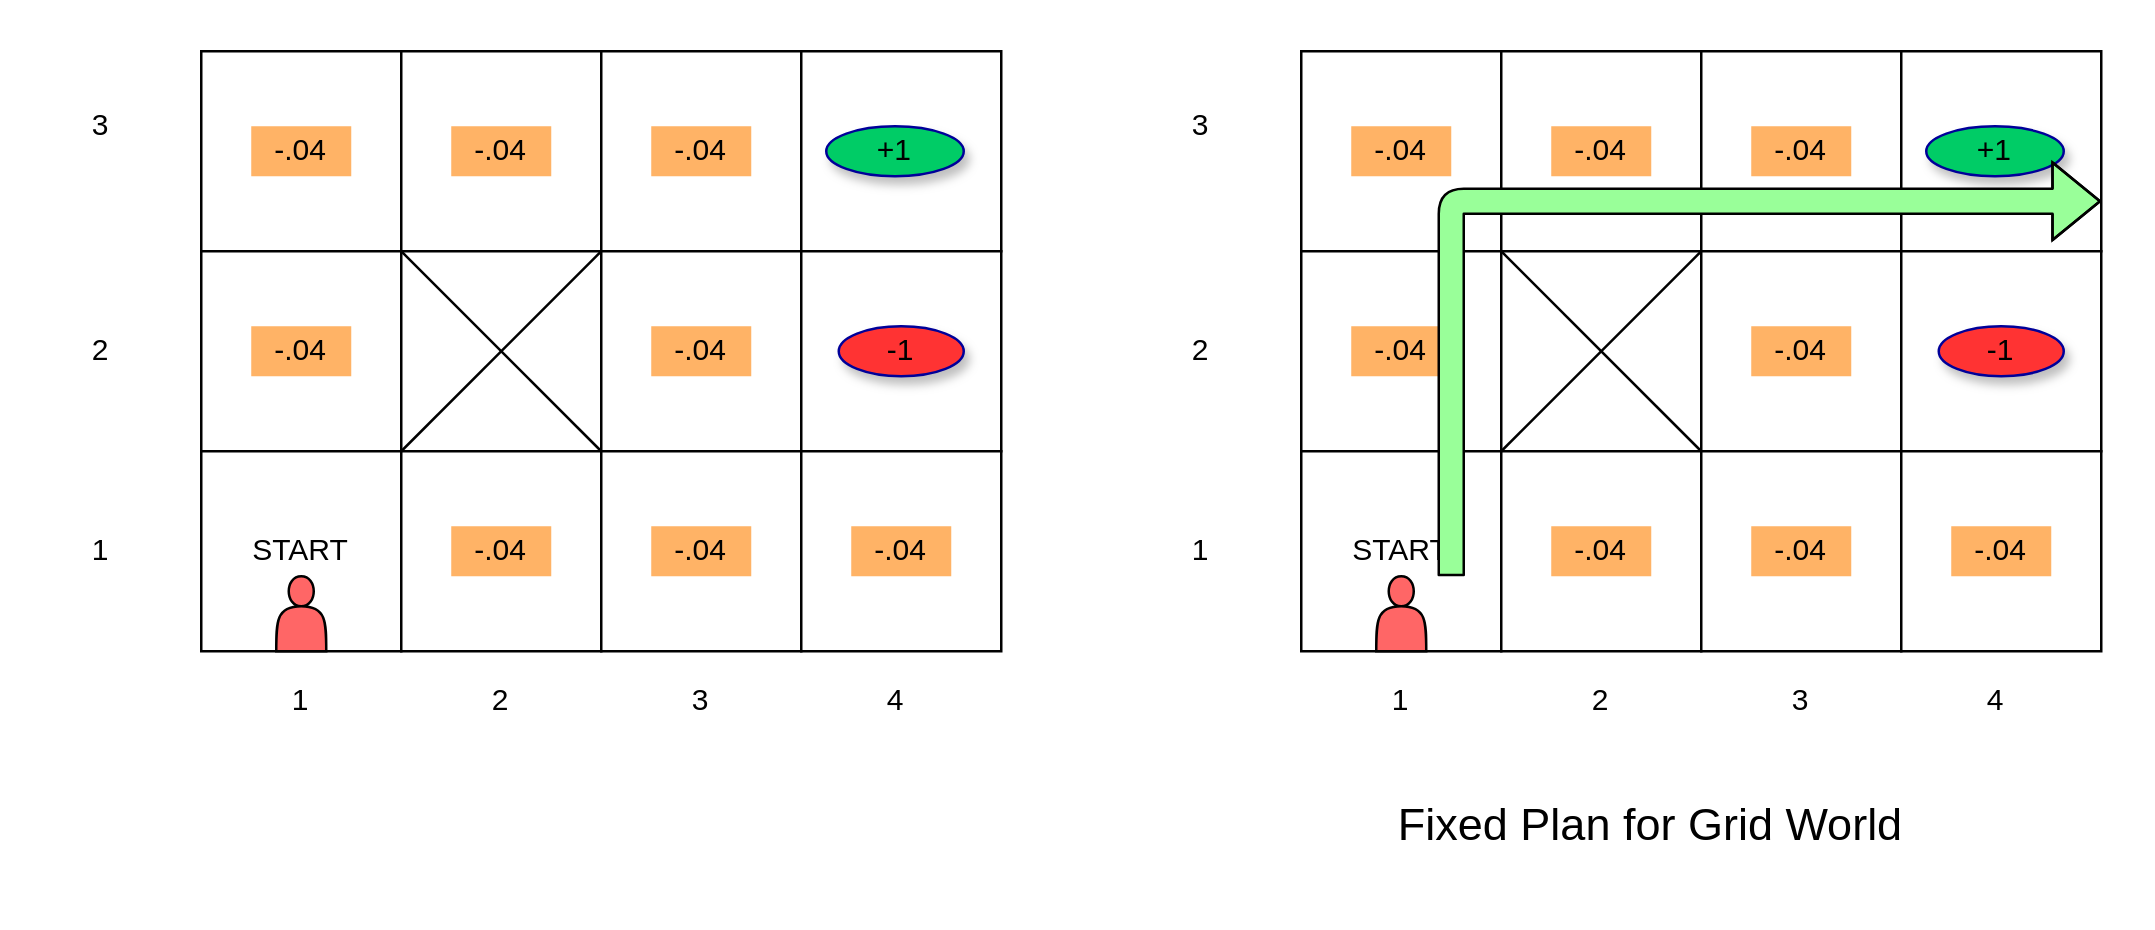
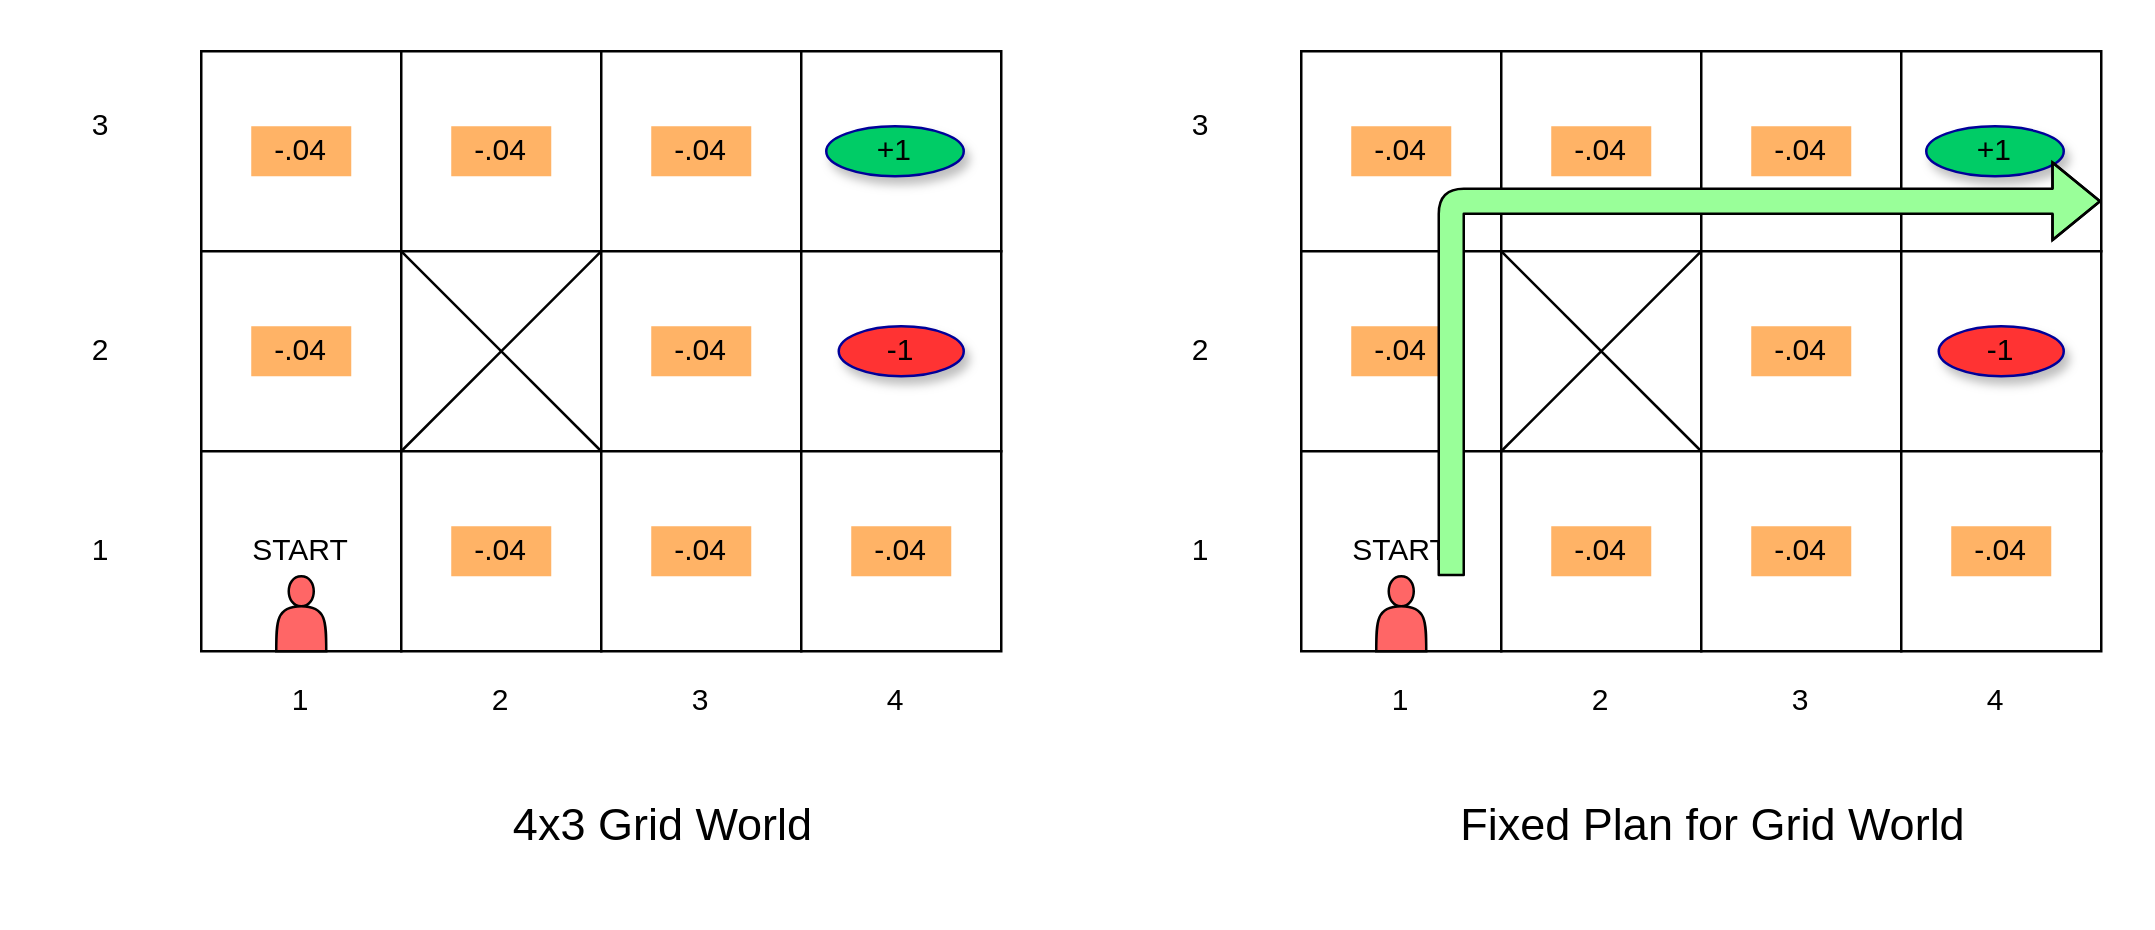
none -> (664, 826)
(1651, 826) -> (1714, 826)
